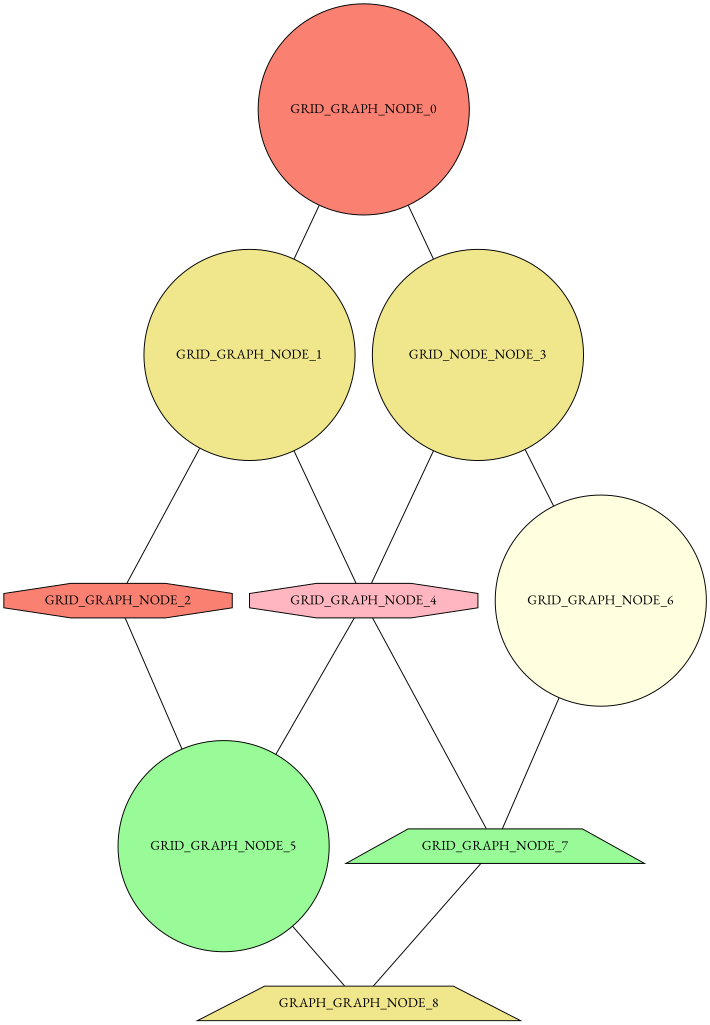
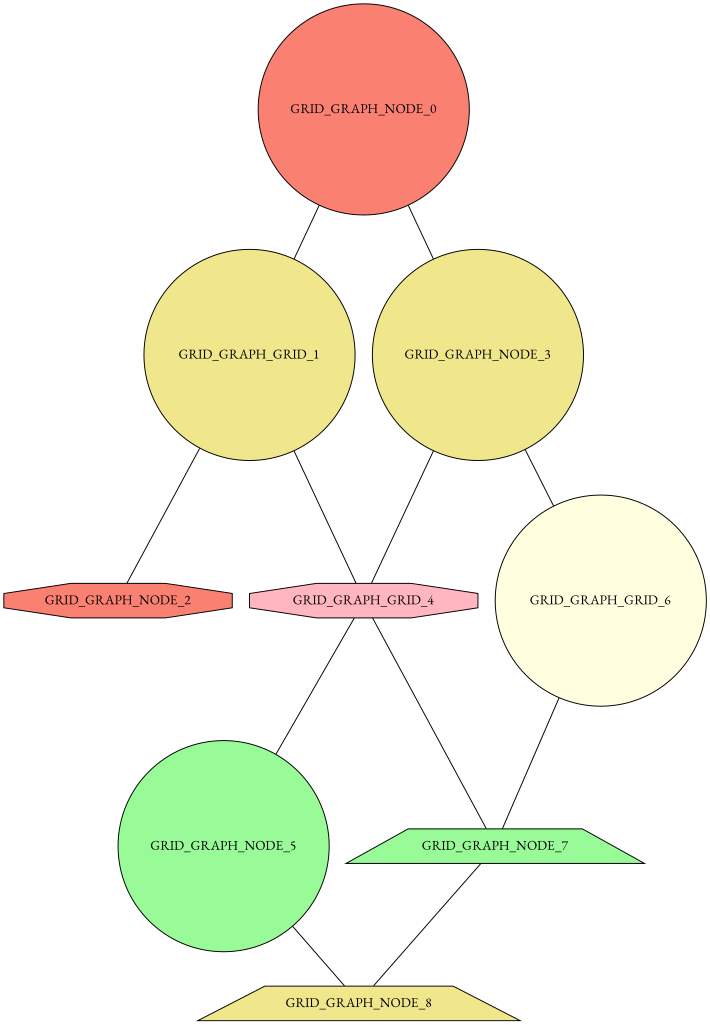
(250, 355) -> (250, 355)
(478, 355) -> (478, 355)
(364, 601) -> (364, 601)
(601, 601) -> (601, 601)
(154, 684) -> none
(359, 1003) -> (359, 1003)
